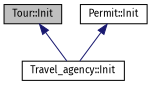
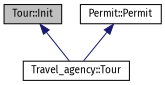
(114, 14) -> (121, 14)
(73, 71) -> (76, 71)
